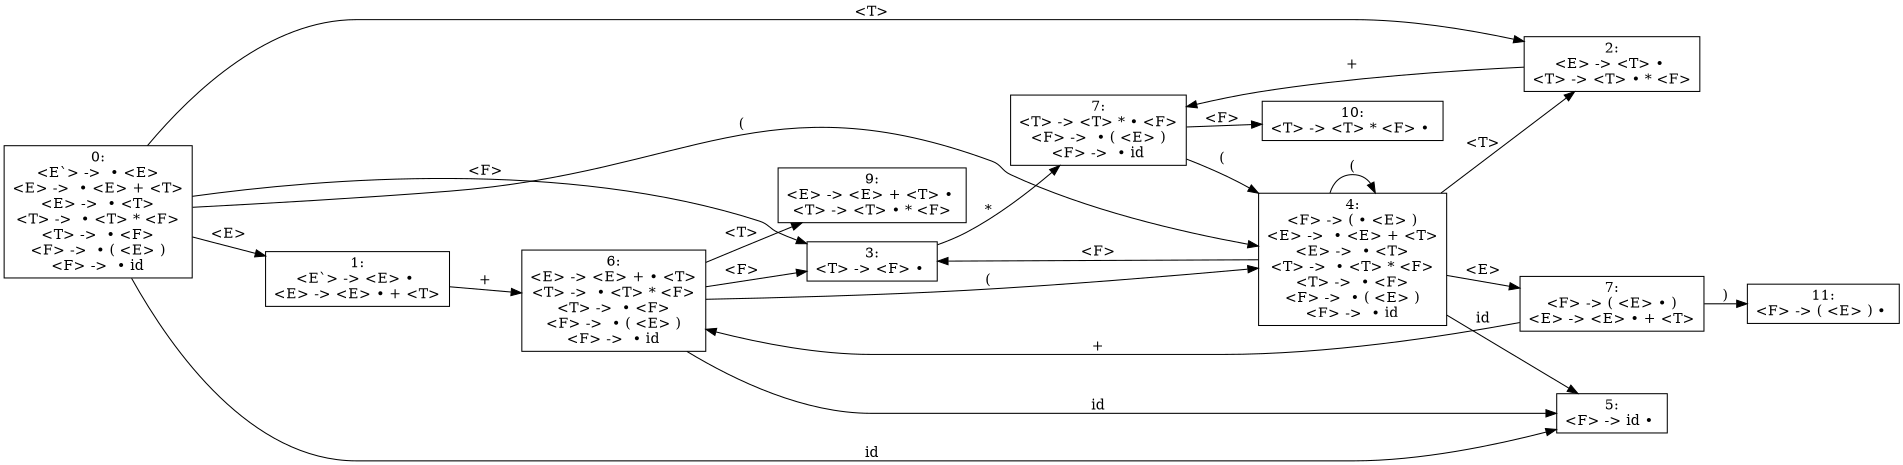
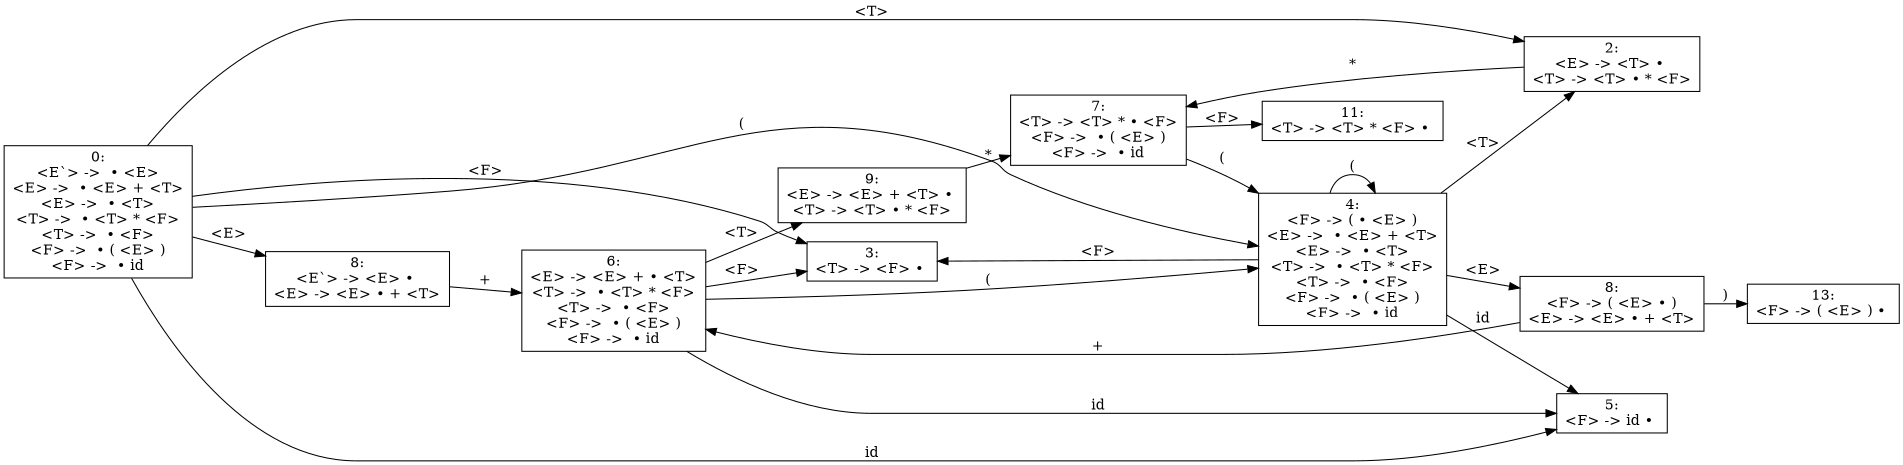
(1353, 65) -> (1353, 65)
(1353, 121) -> (1353, 121)
(998, 214) -> (980, 164)
(358, 279) -> (358, 279)
(1612, 304) -> (1612, 304)
(1823, 304) -> (1823, 304)
